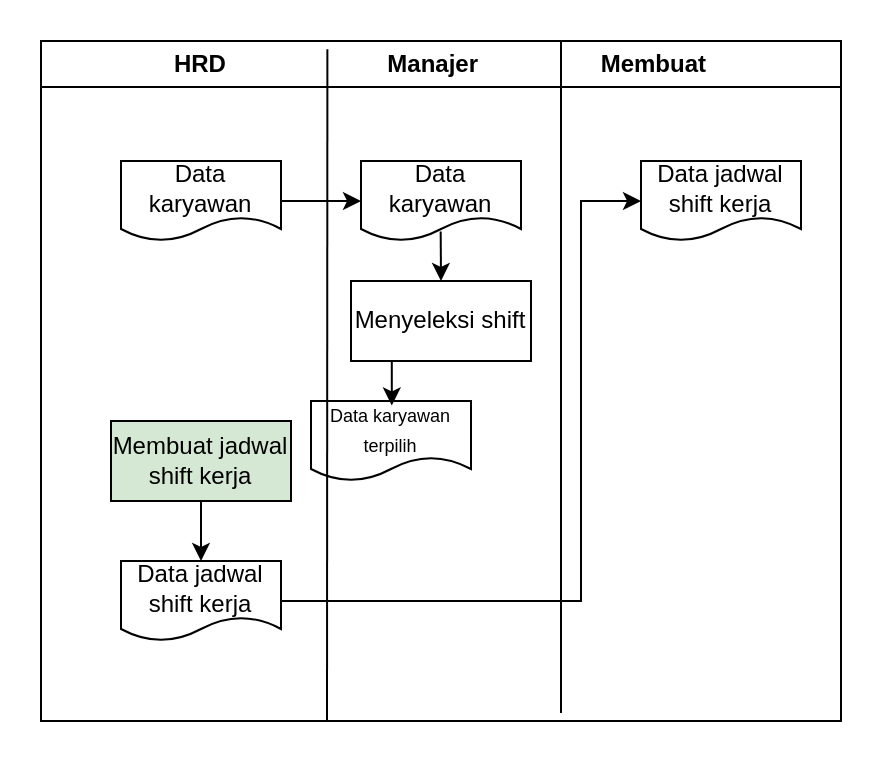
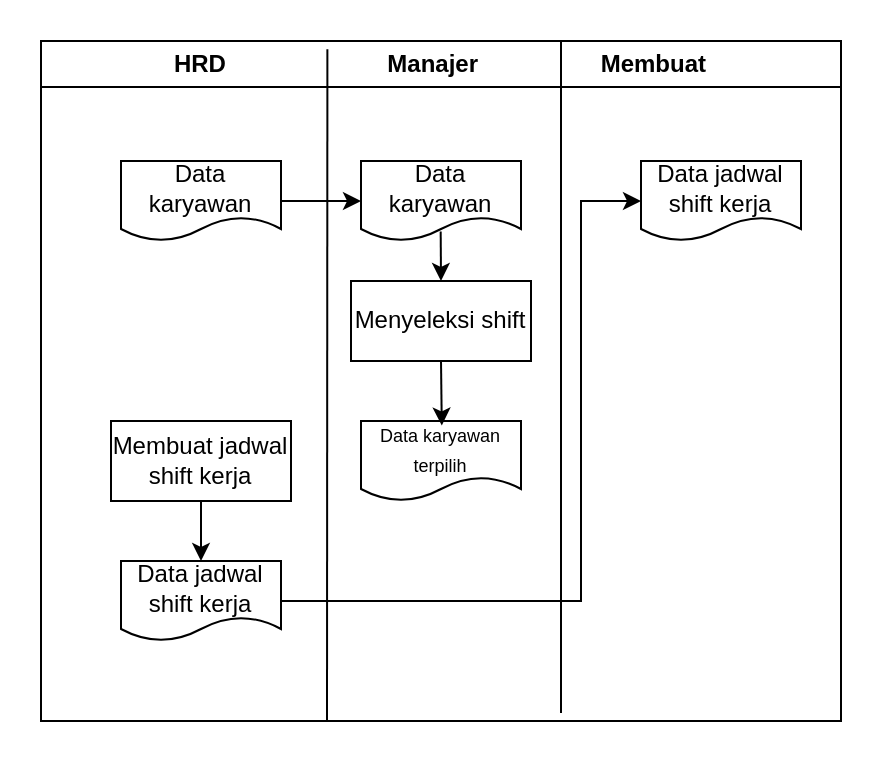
(391, 441) -> (441, 461)
(201, 461) -> (201, 461)
